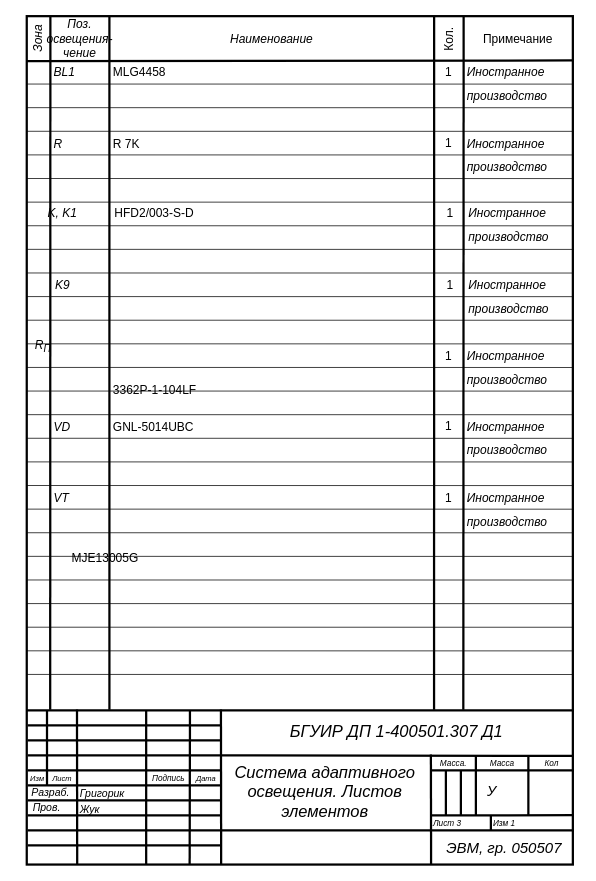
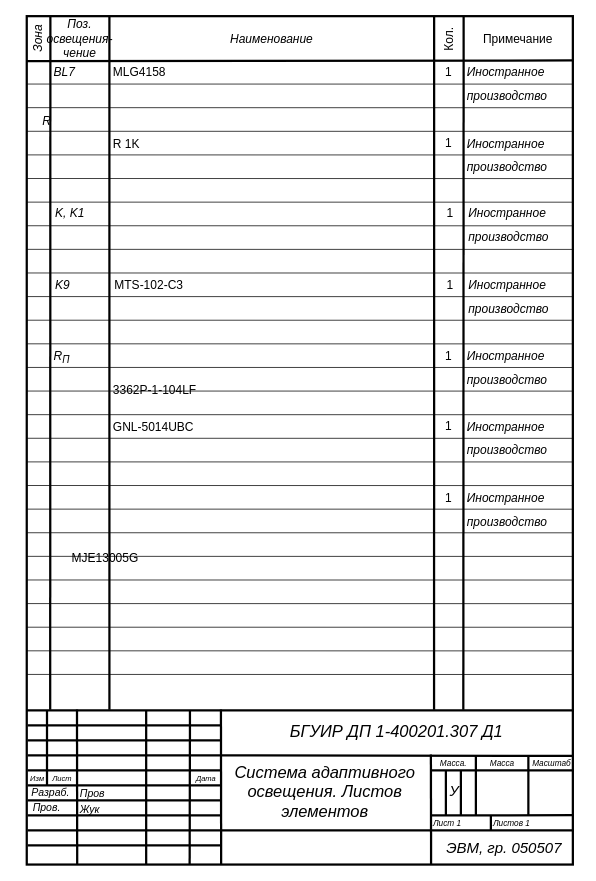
(136, 72) -> (136, 72)
(64, 73) -> (64, 73)
(80, 143) -> (68, 121)
(125, 144) -> (125, 144)
(73, 213) -> (81, 213)
(273, 213) -> none
none -> (273, 285)
(61, 345) -> (80, 356)
(80, 427) -> none
(80, 498) -> none
(396, 732) -> (396, 732)
(552, 763) -> (552, 763)
(168, 778) -> none
(491, 792) -> (454, 792)
(100, 794) -> (90, 794)
(447, 823) -> (447, 823)
(521, 823) -> (528, 823)
